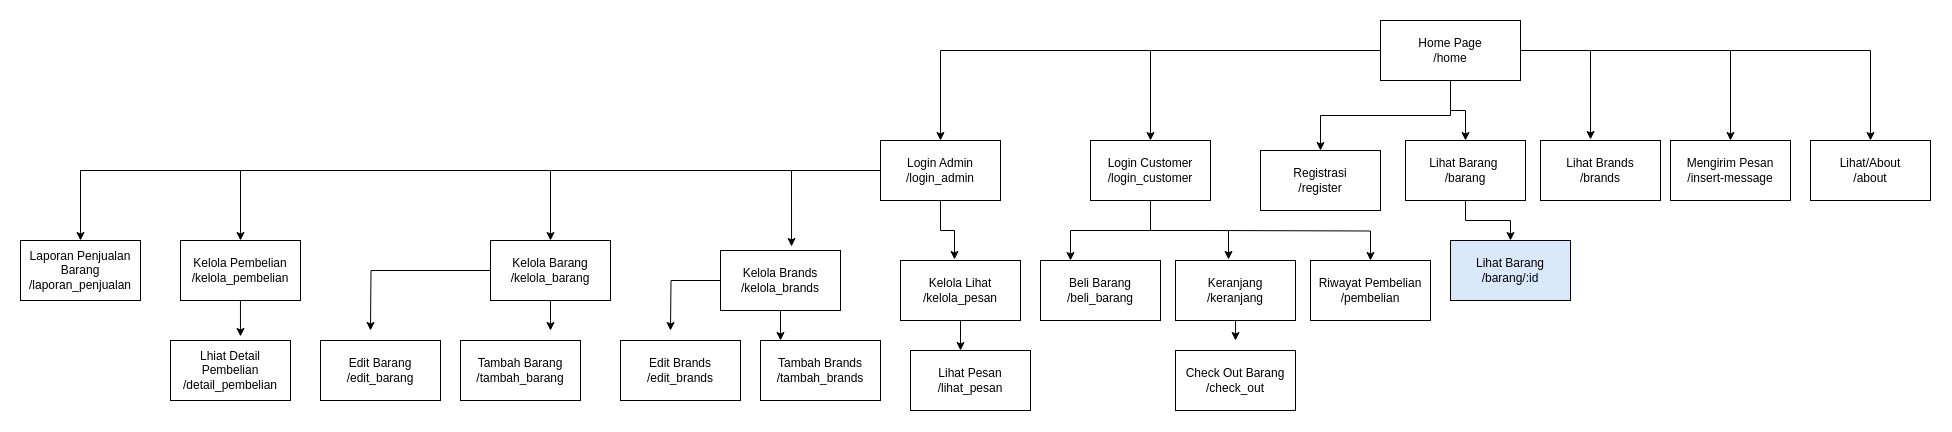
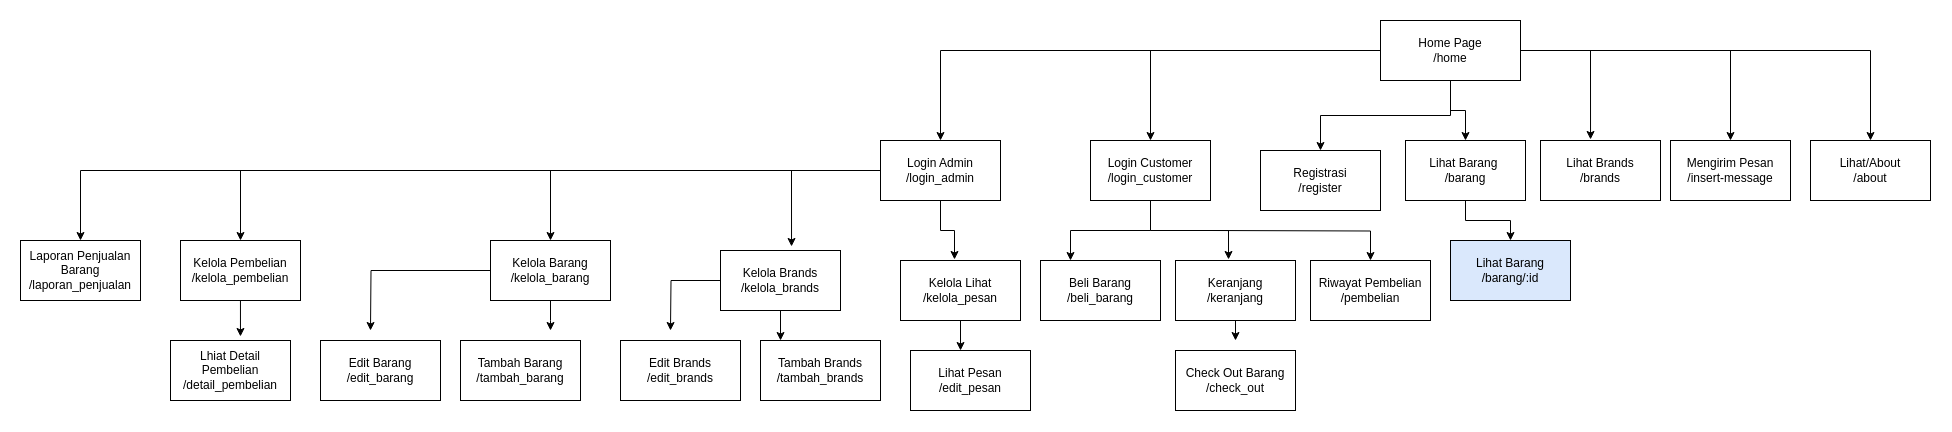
(971, 381) -> (971, 381)
